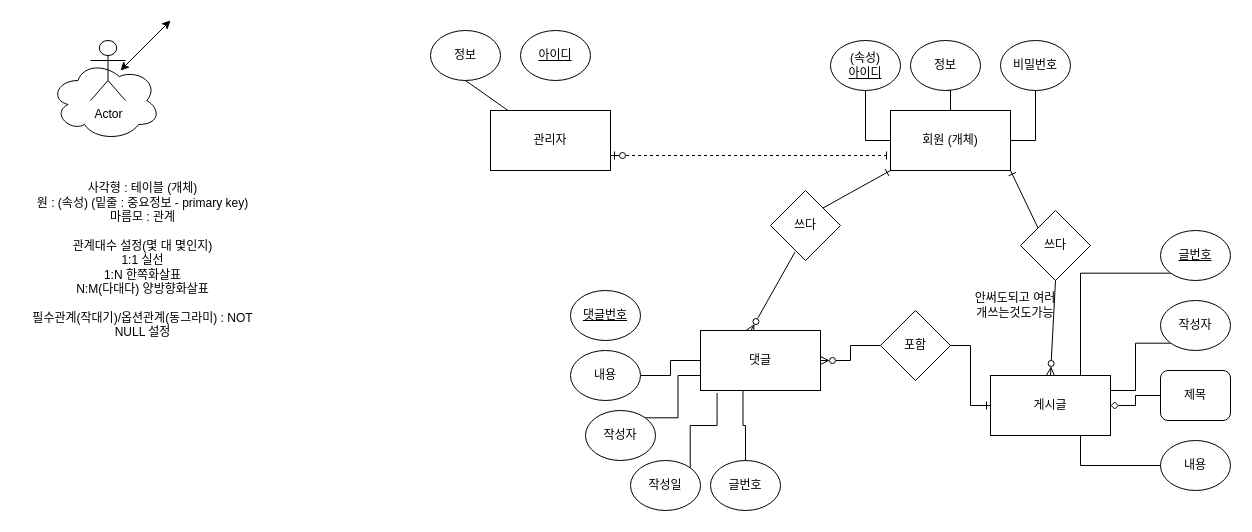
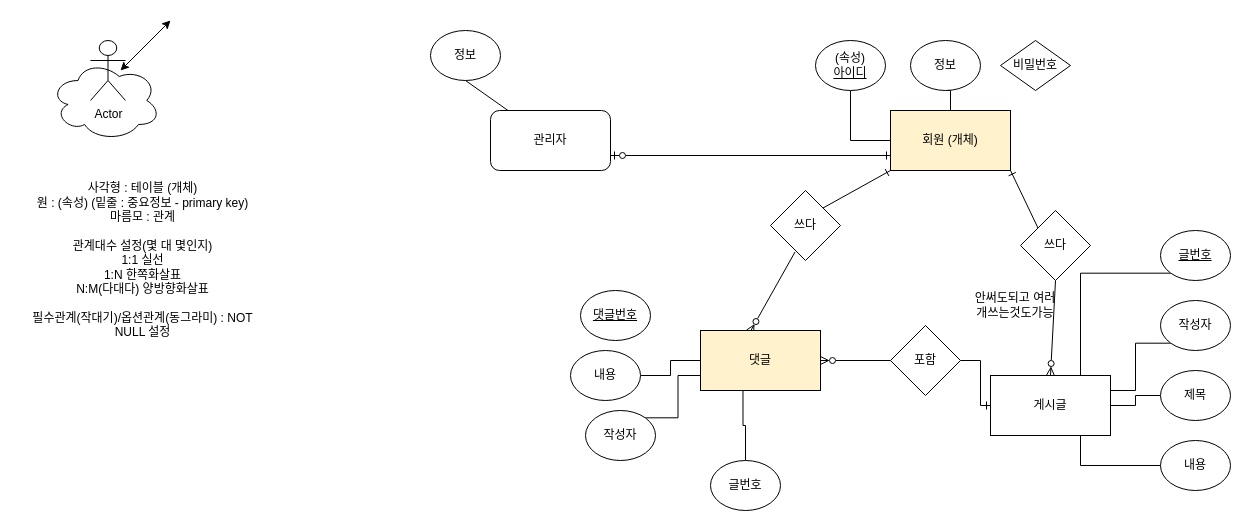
(556, 56) -> none
(866, 66) -> (851, 66)
(1036, 66) -> (1036, 66)
(1036, 128) -> none
(551, 141) -> (551, 141)
(951, 141) -> (951, 141)
(758, 156) -> (758, 156)
(606, 316) -> (616, 316)
(916, 346) -> (926, 361)
(761, 361) -> (761, 361)
(1196, 396) -> (1196, 396)
(1119, 406) -> (1115, 406)
(698, 426) -> none
(666, 486) -> none
